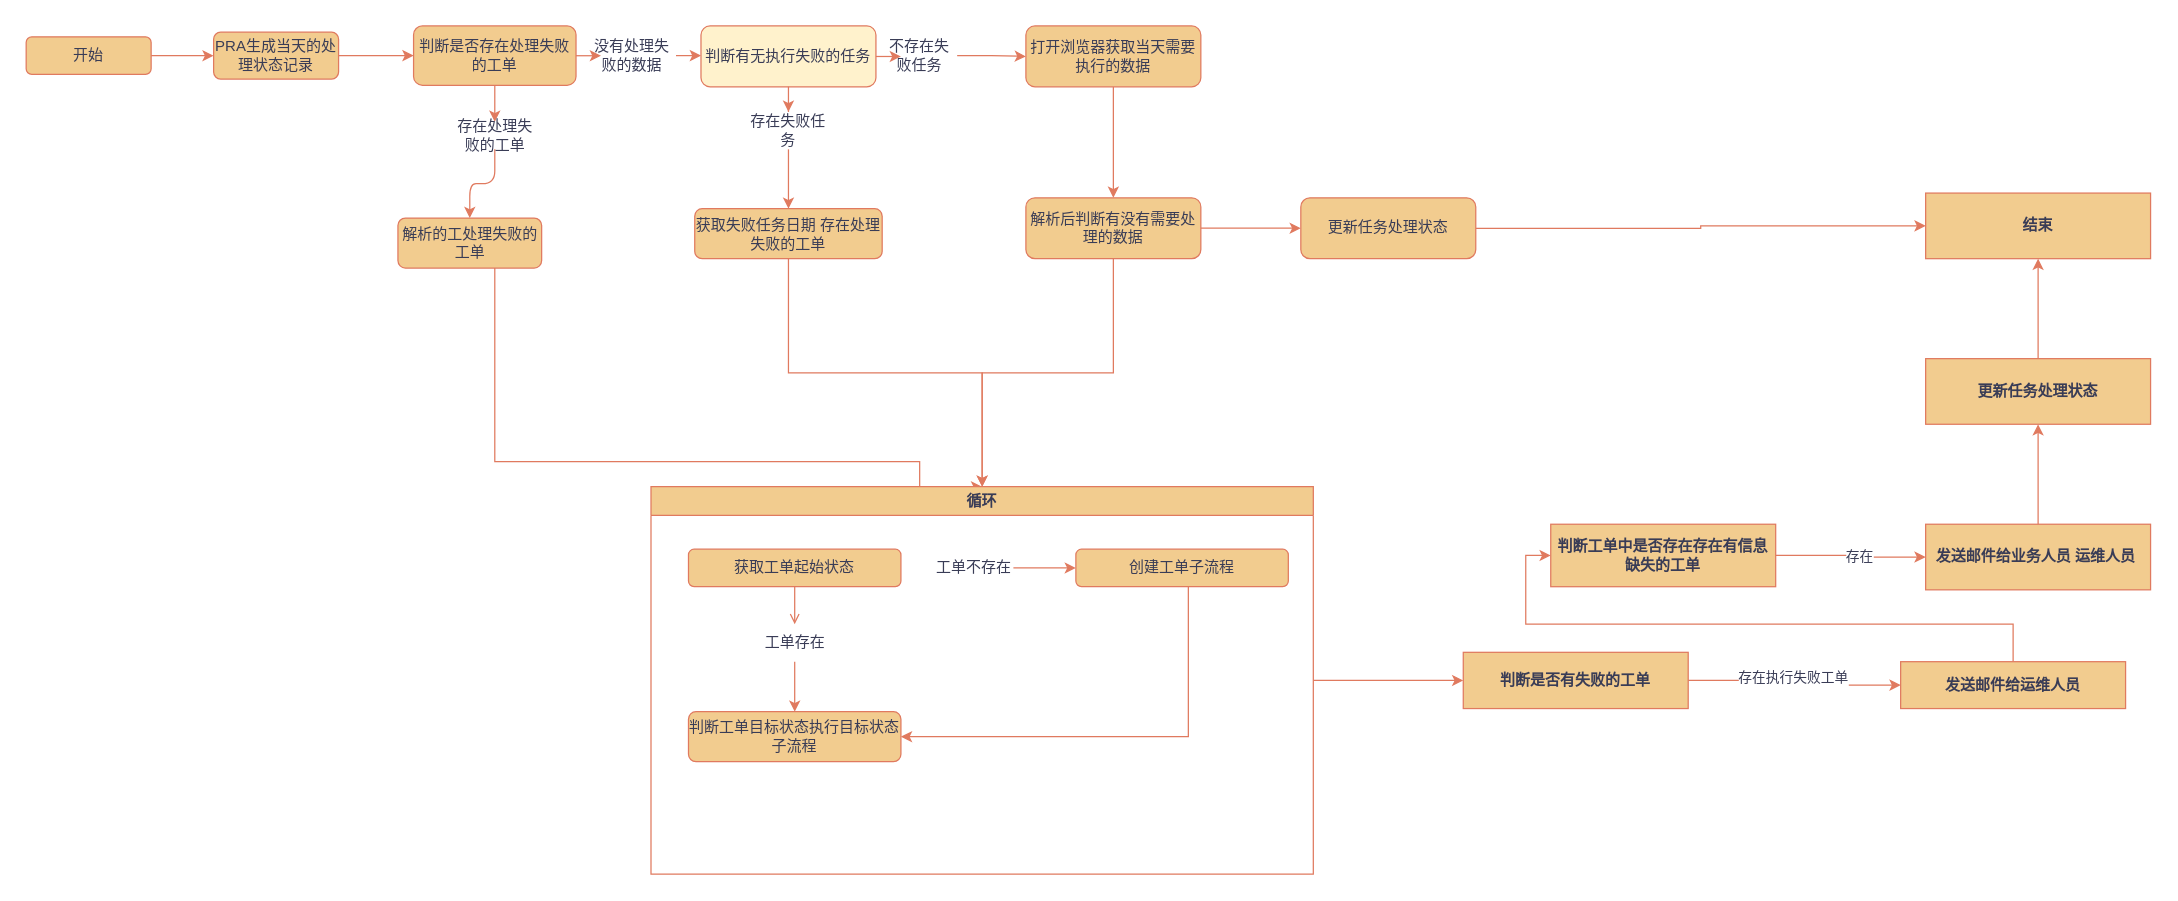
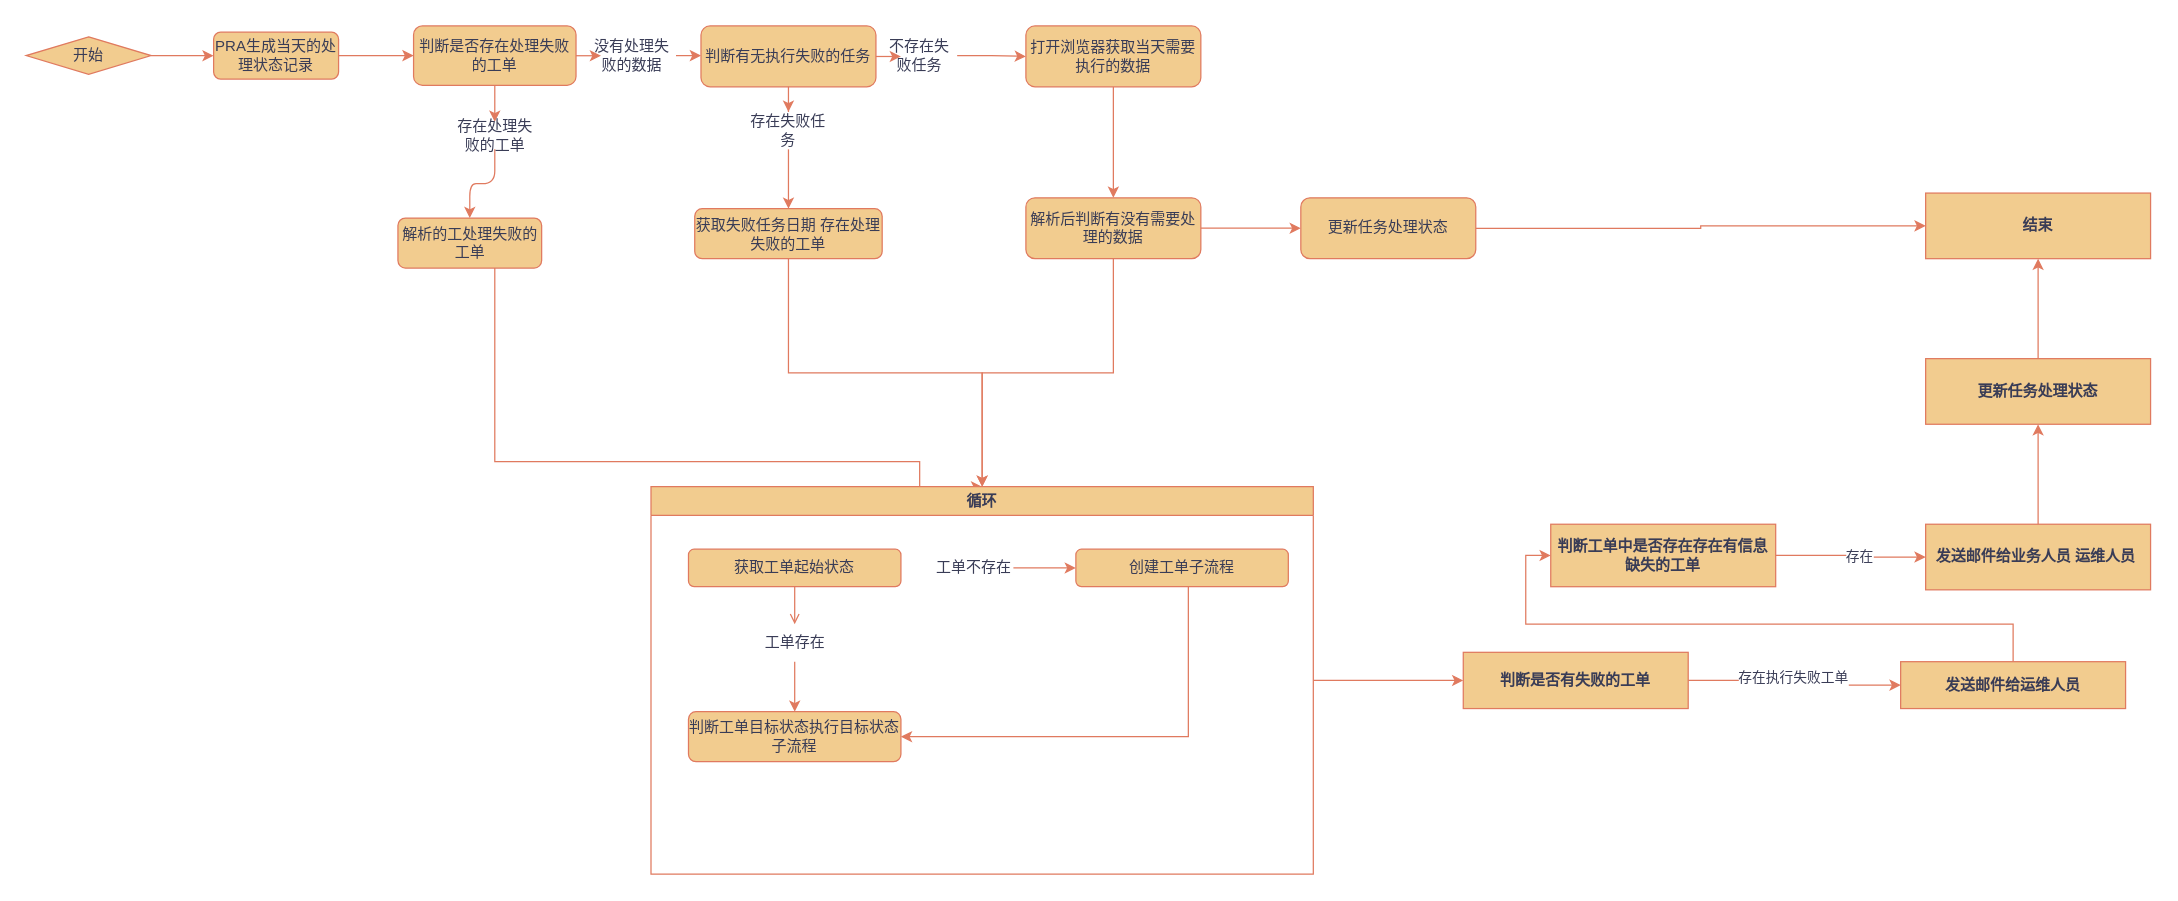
(88, 56) -> (88, 56)
(788, 56) -> (788, 56)
